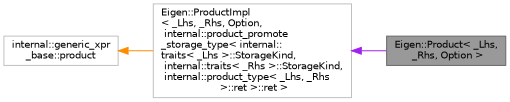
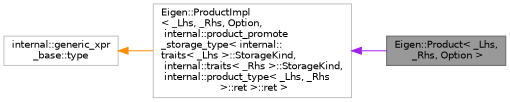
(61, 51) -> (61, 51)
